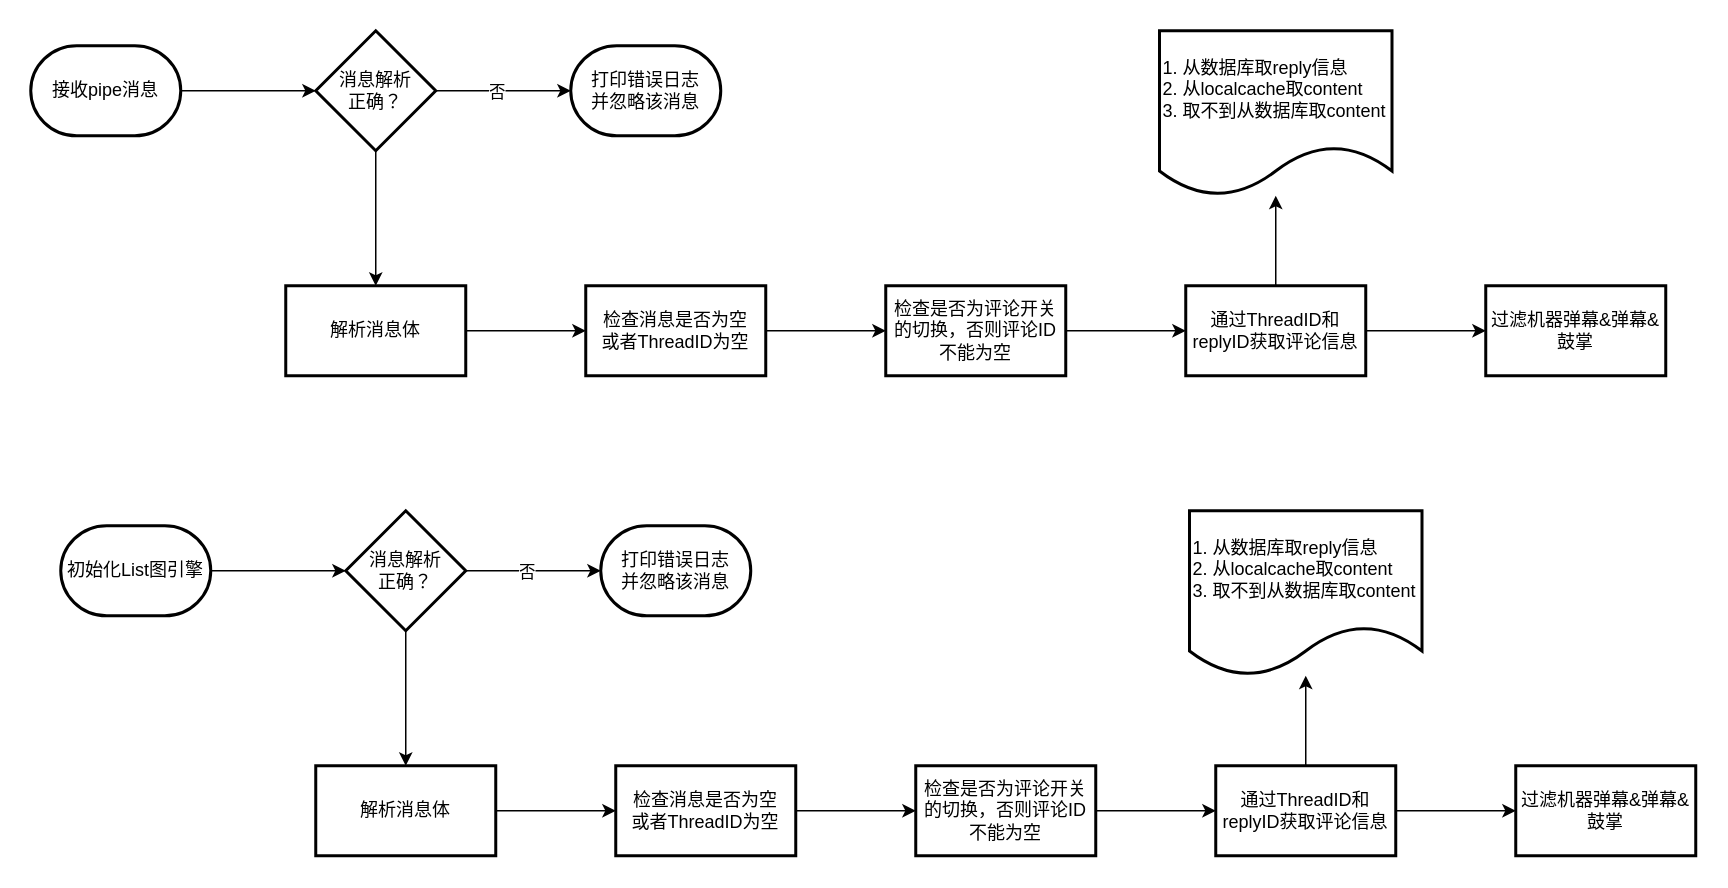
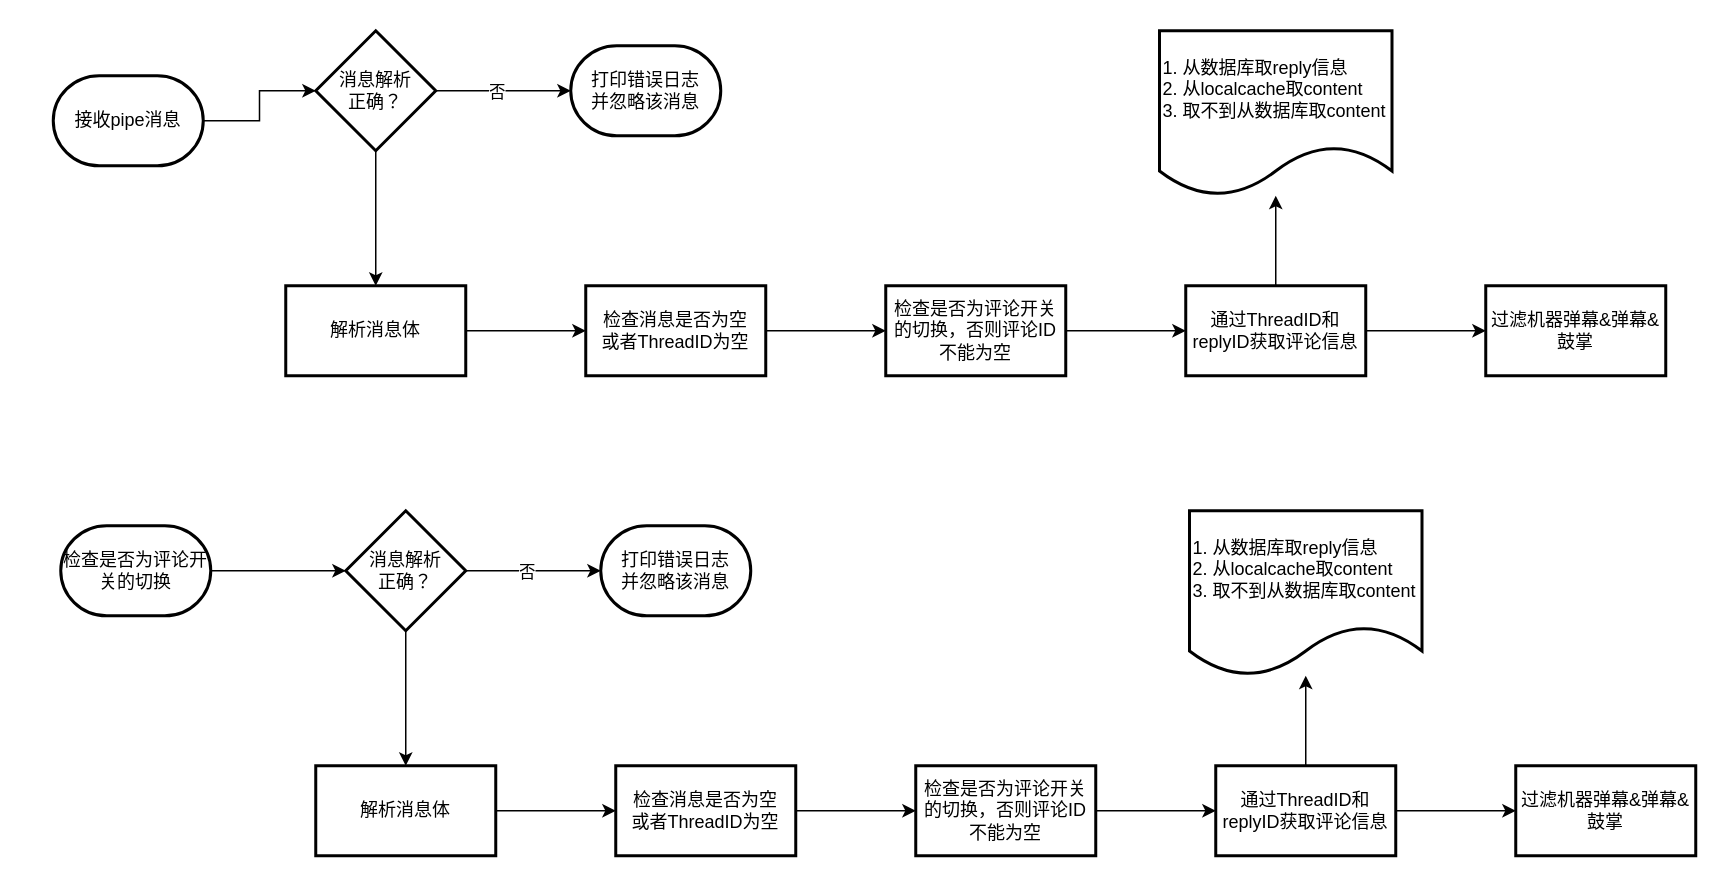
(106, 91) -> (128, 121)
(136, 571) -> (136, 571)
